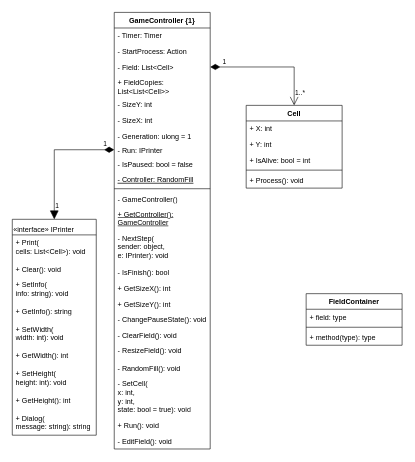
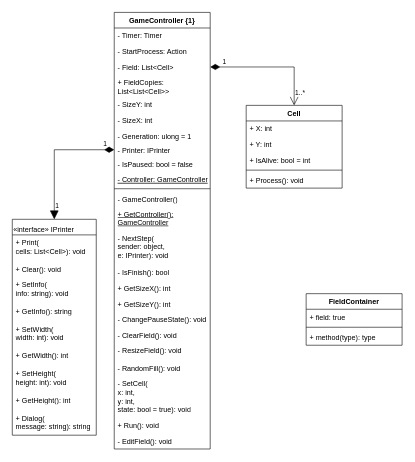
(144, 151) -> (151, 151)
(158, 179) -> (167, 179)
(331, 317) -> (331, 317)
